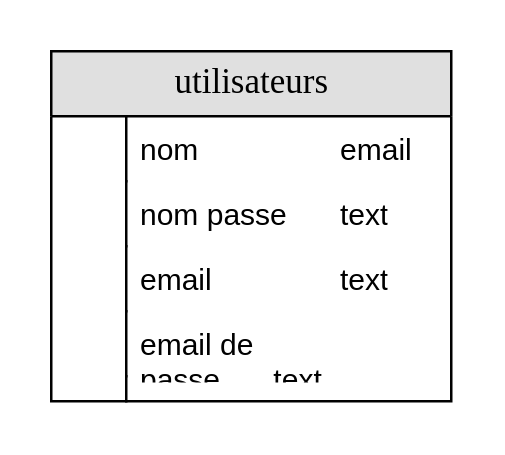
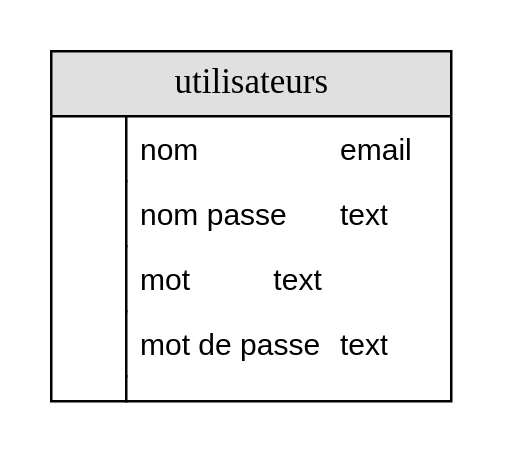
(226, 282) -> (217, 282)
(285, 347) -> (276, 347)
